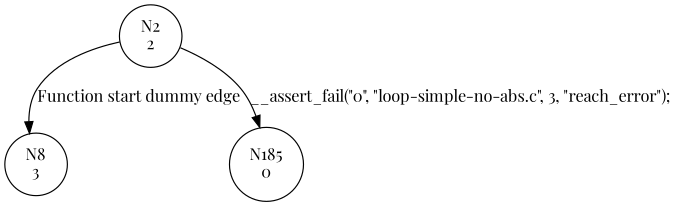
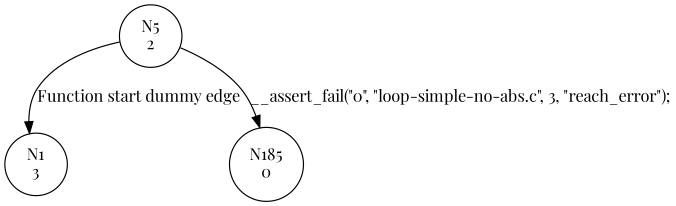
(151, 36) -> (151, 36)
(36, 164) -> (36, 164)
